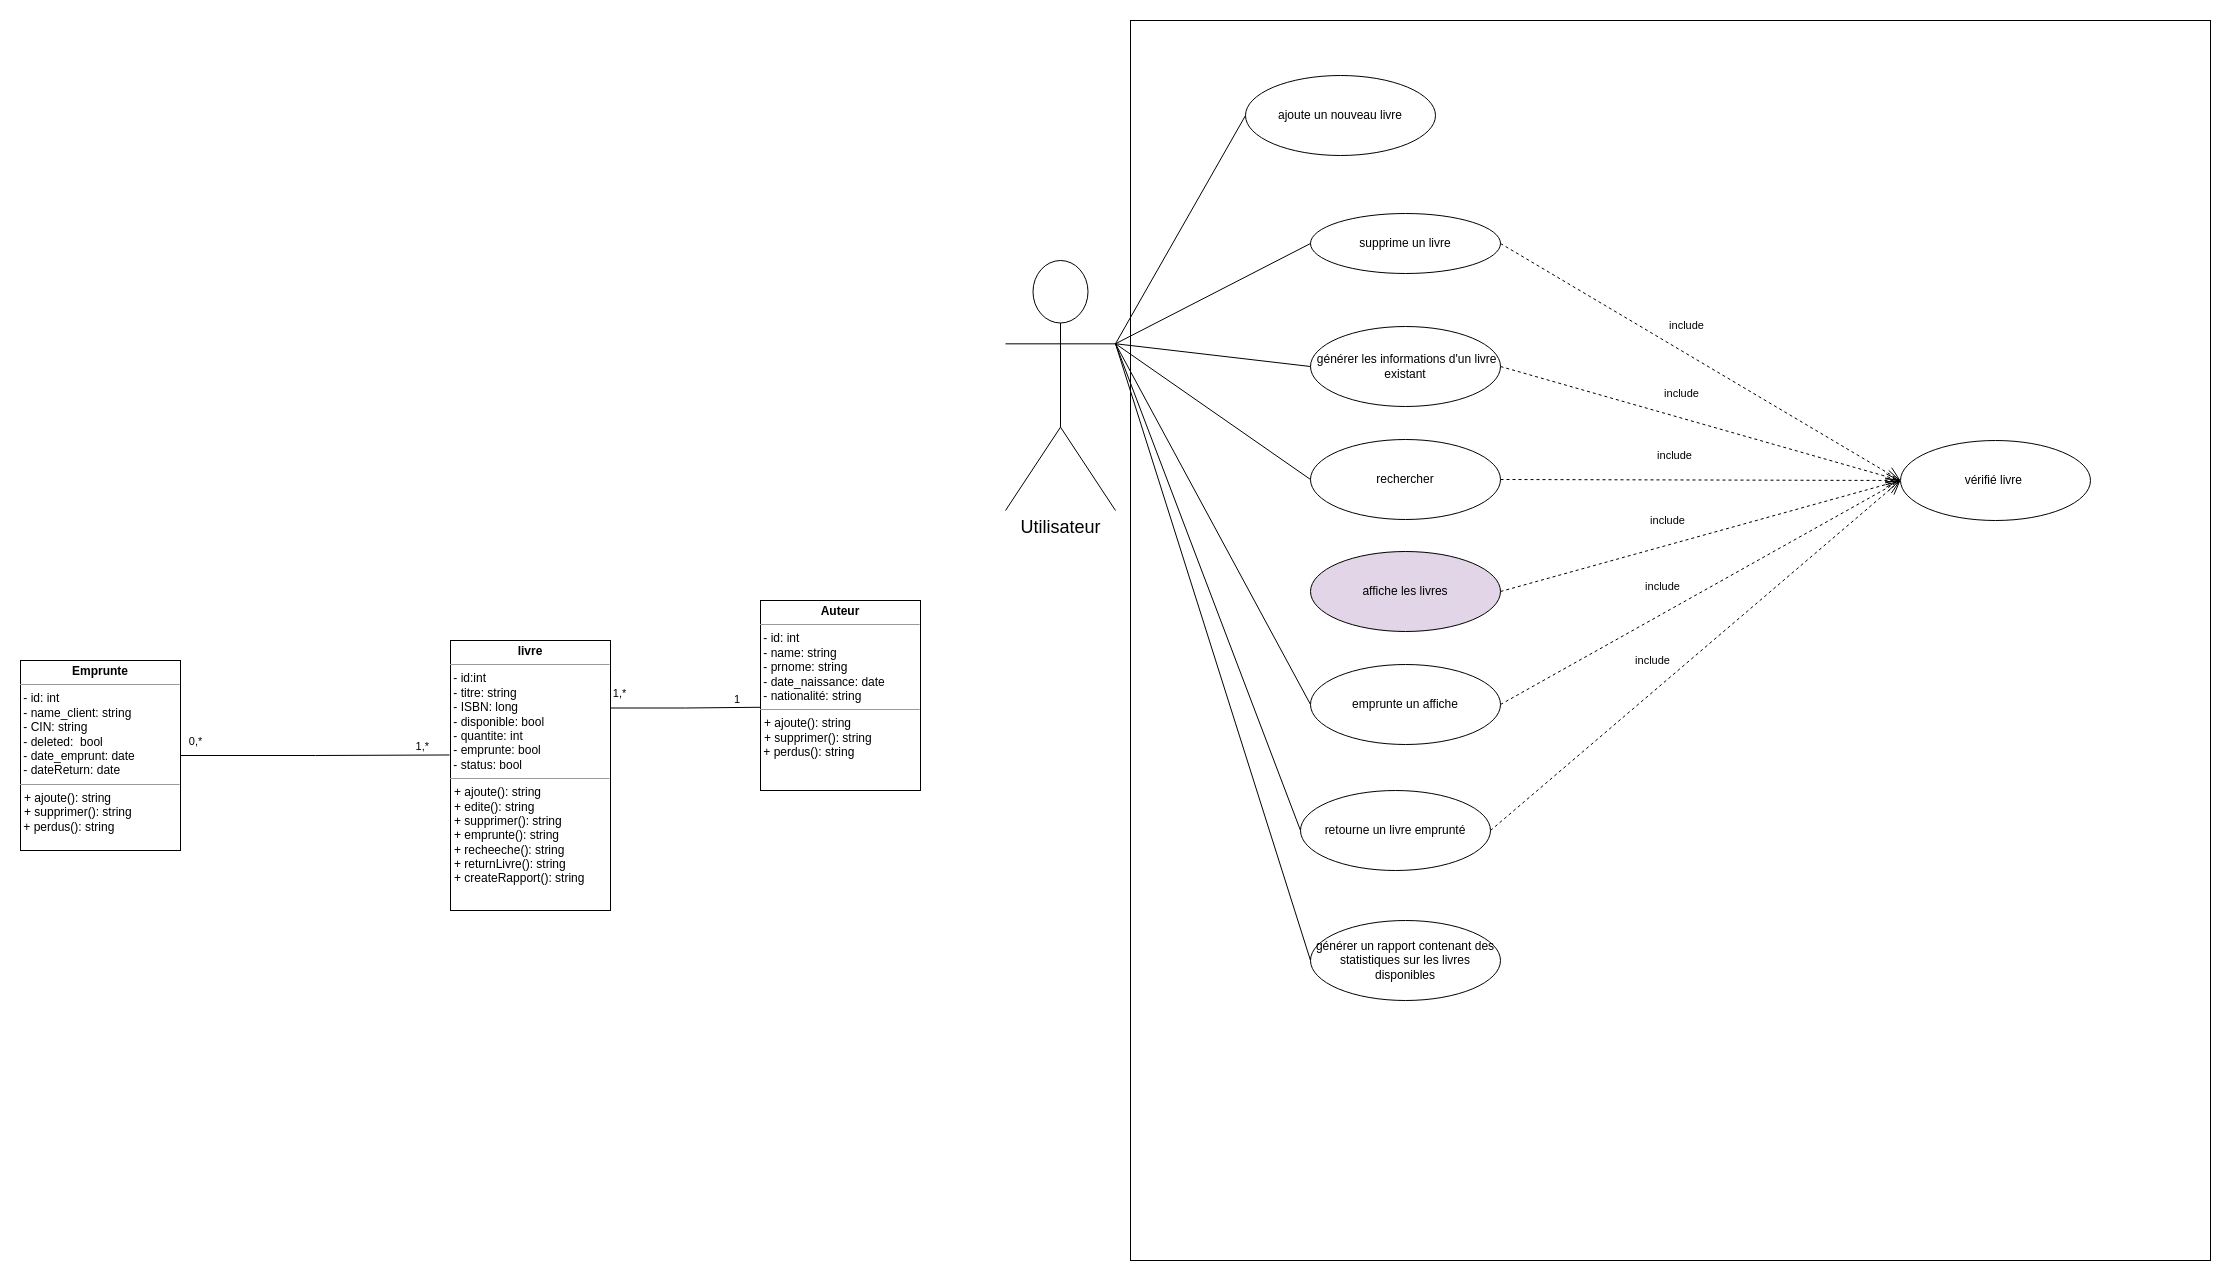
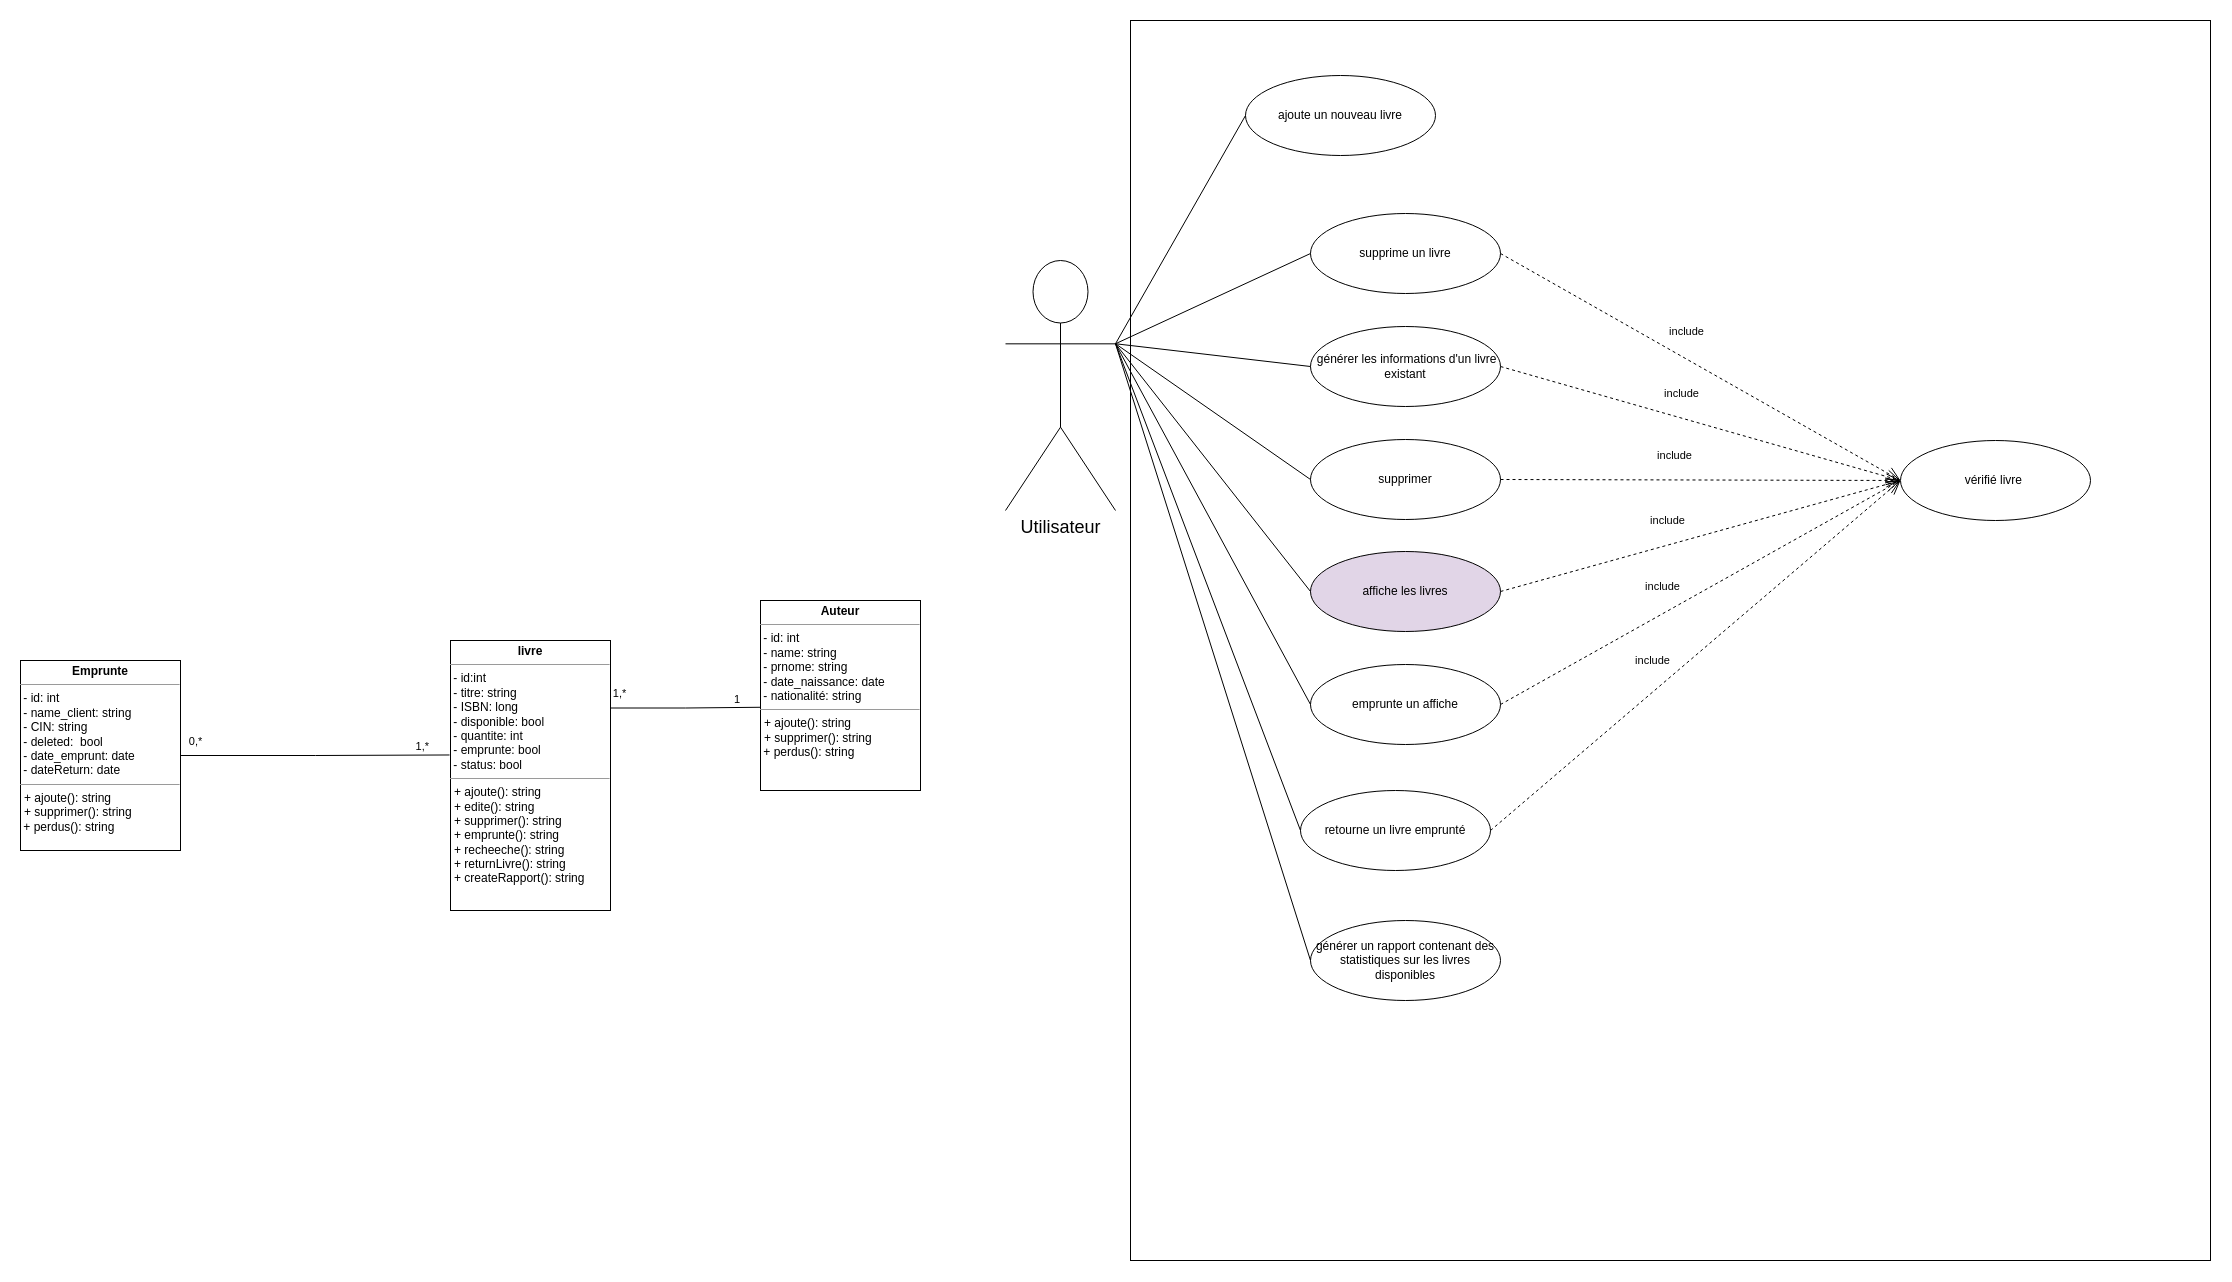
(1406, 244) -> (1406, 254)
none -> (1215, 470)
(1406, 480) -> (1406, 480)
